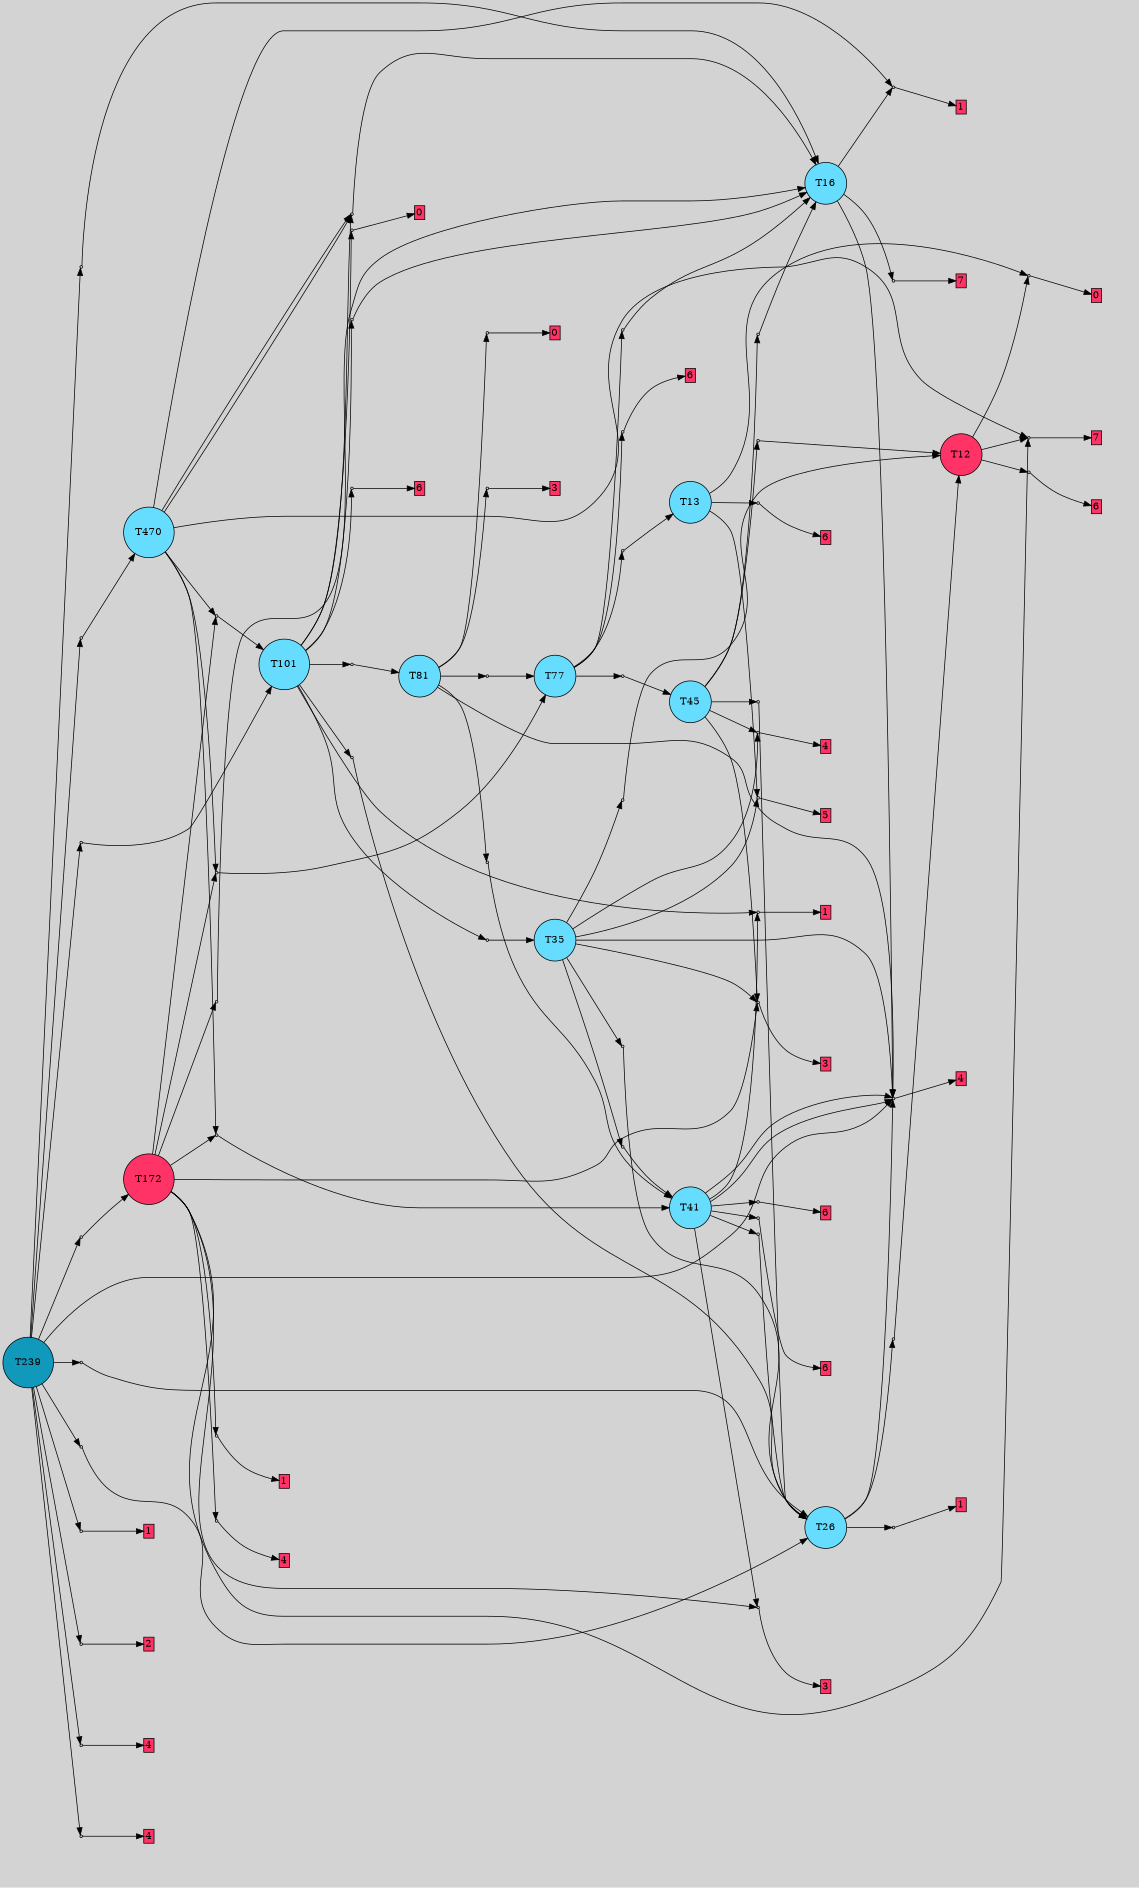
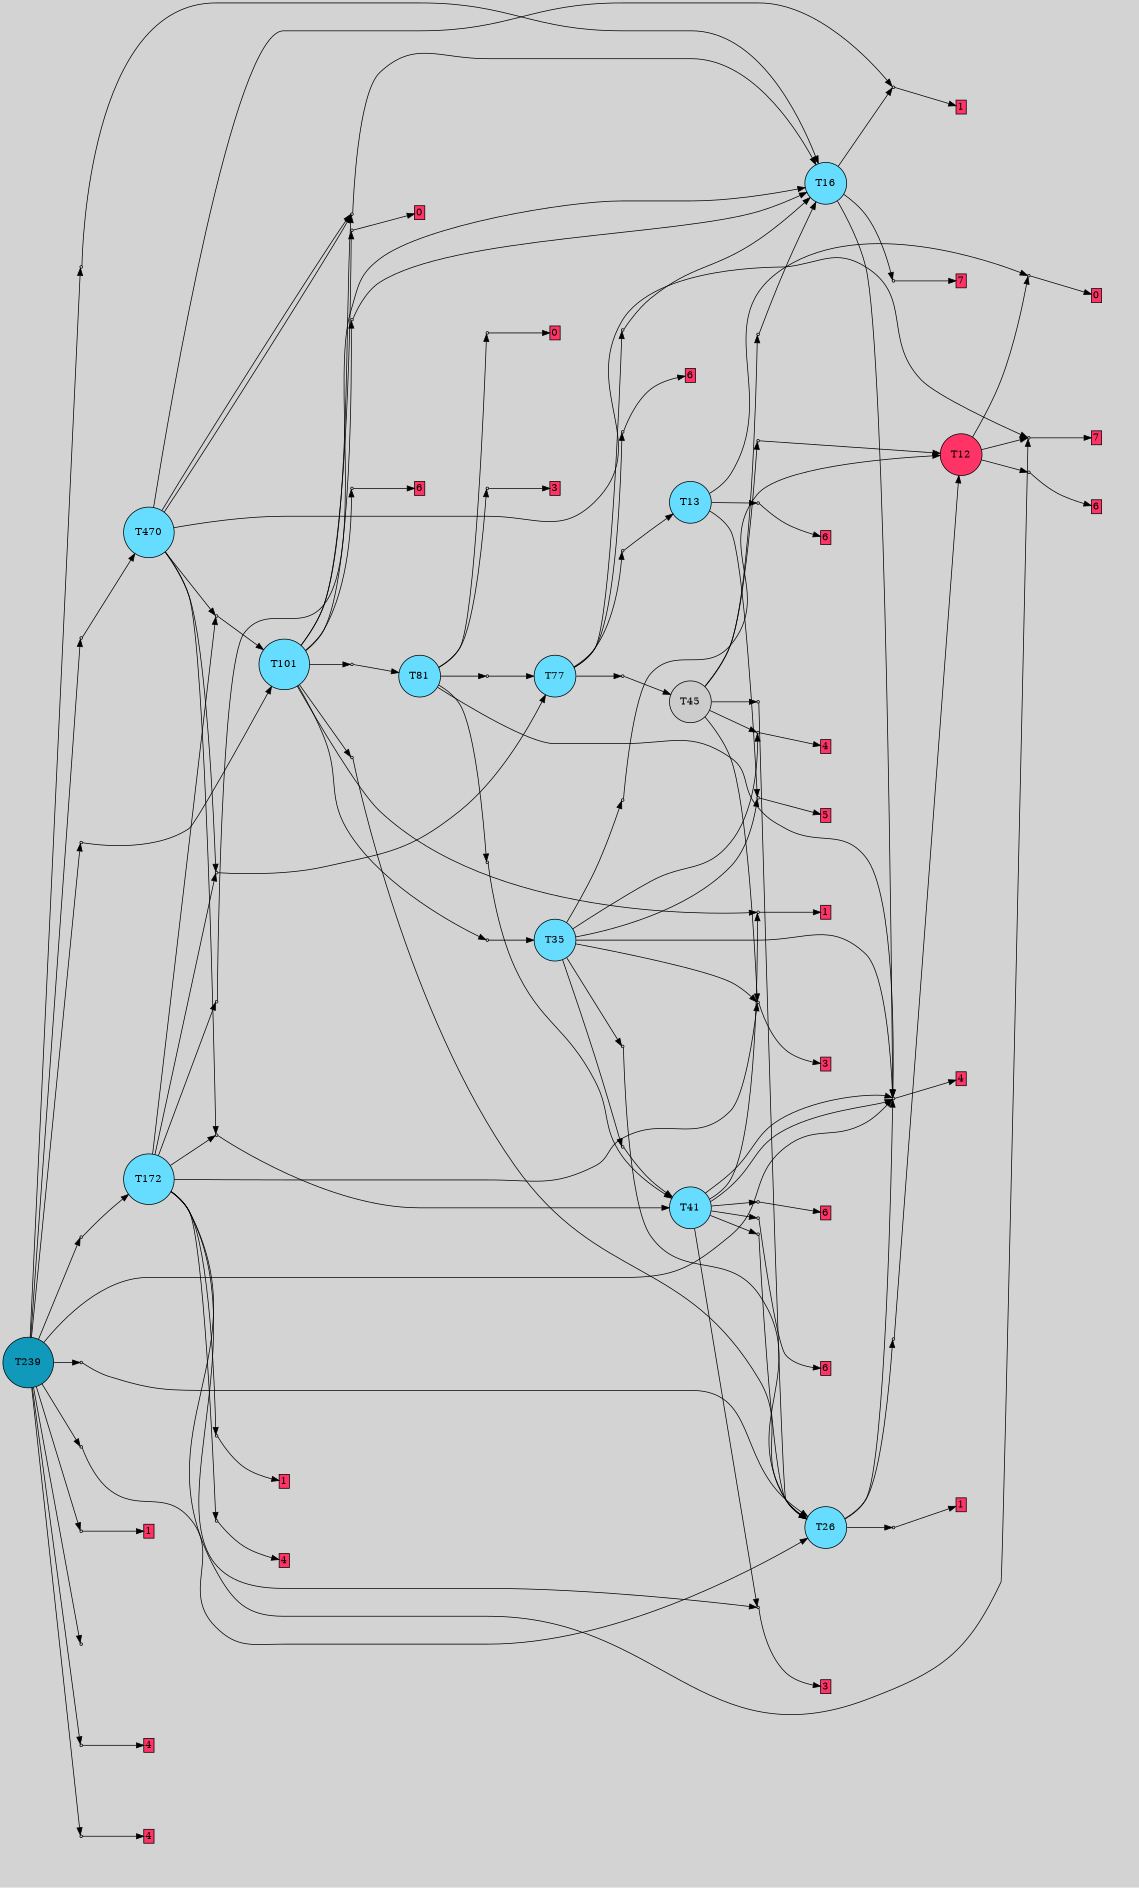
(690, 702) -> (690, 702)
(149, 1179) -> (149, 1179)
(149, 1644) -> none
